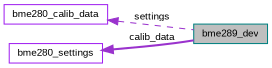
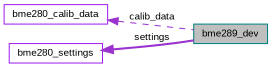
(151, 17) -> (151, 17)
(151, 37) -> (151, 37)
